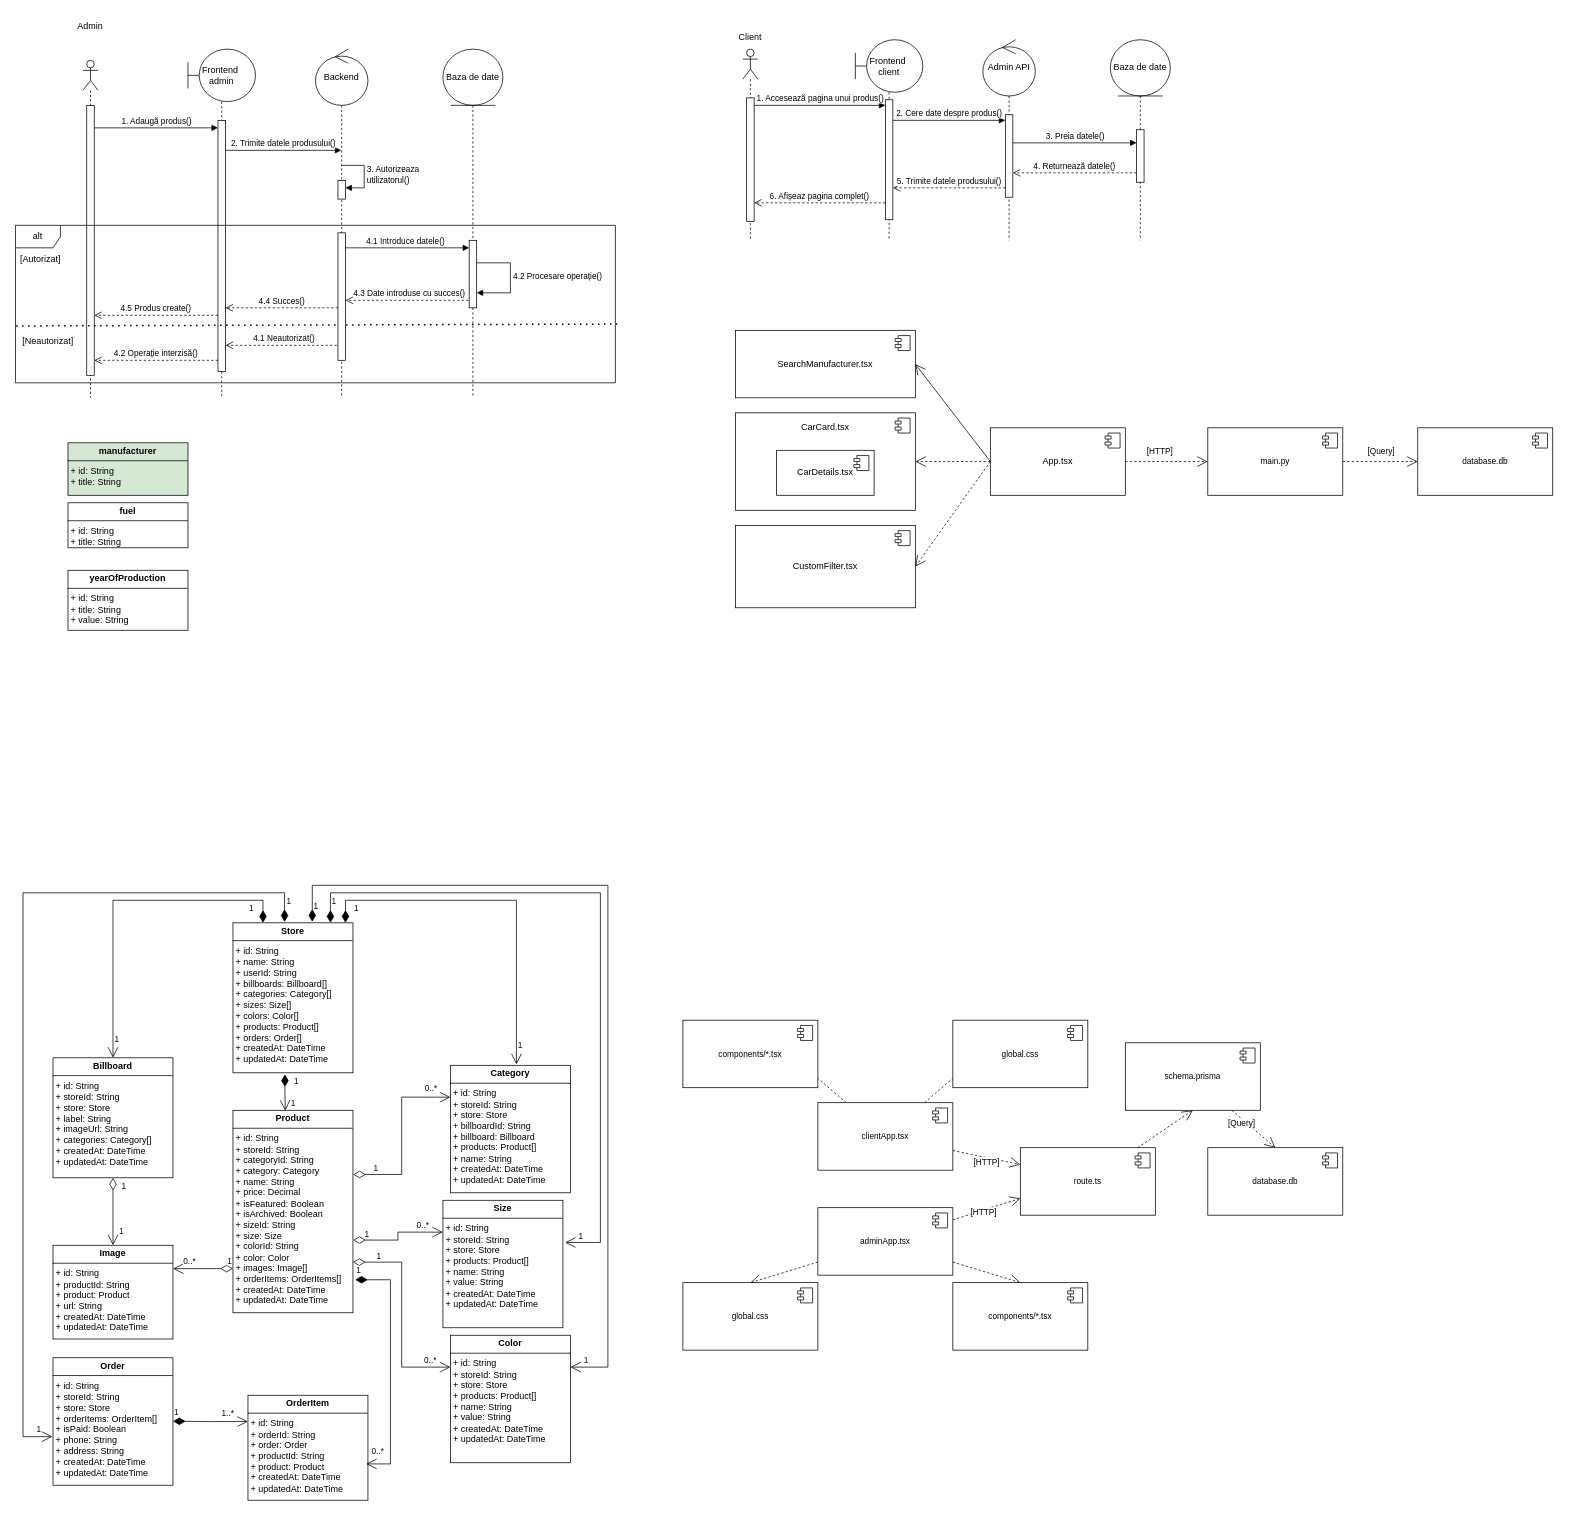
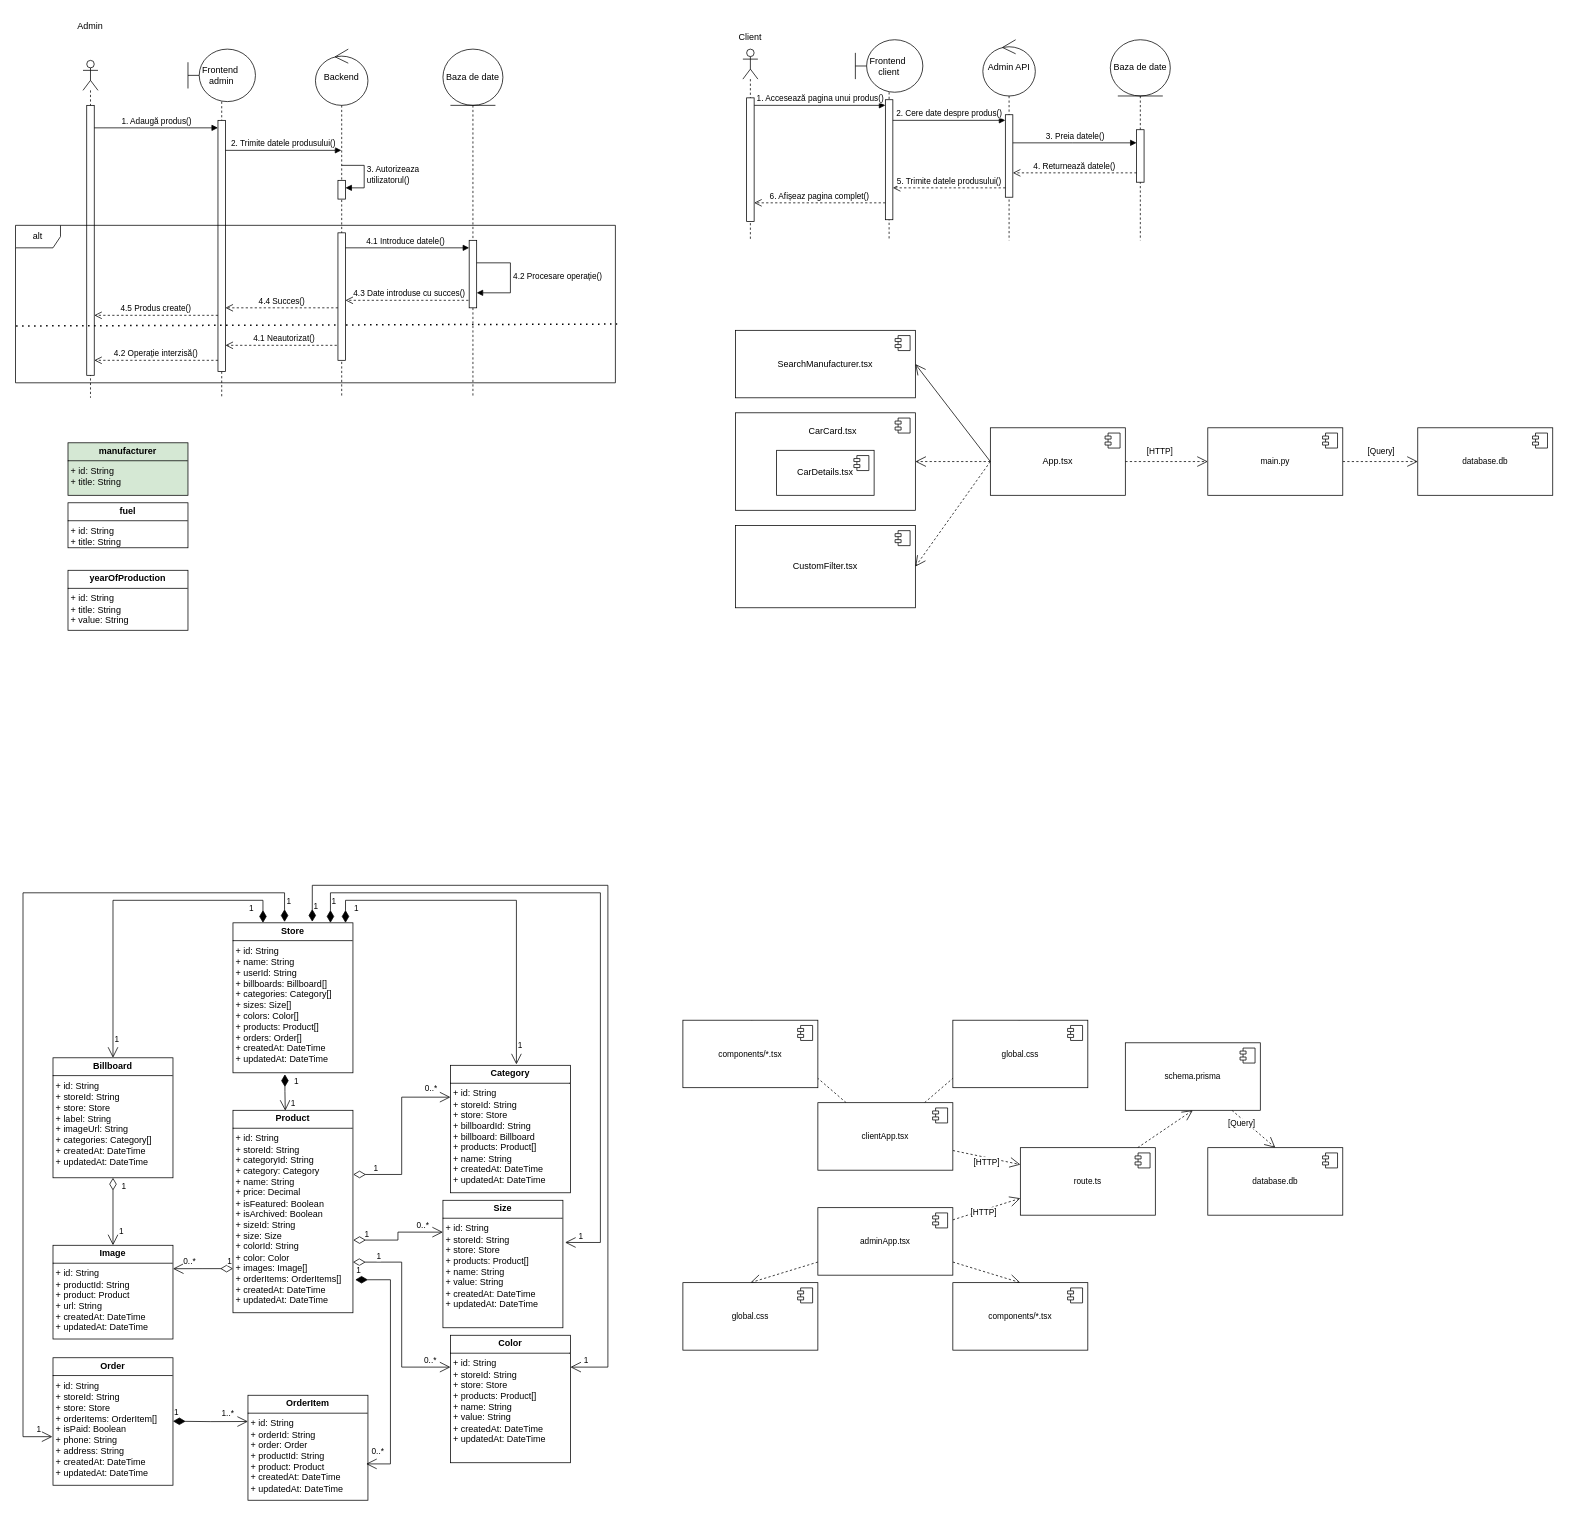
(40, 259) -> none
(48, 342) -> none
(825, 428) -> (833, 432)
